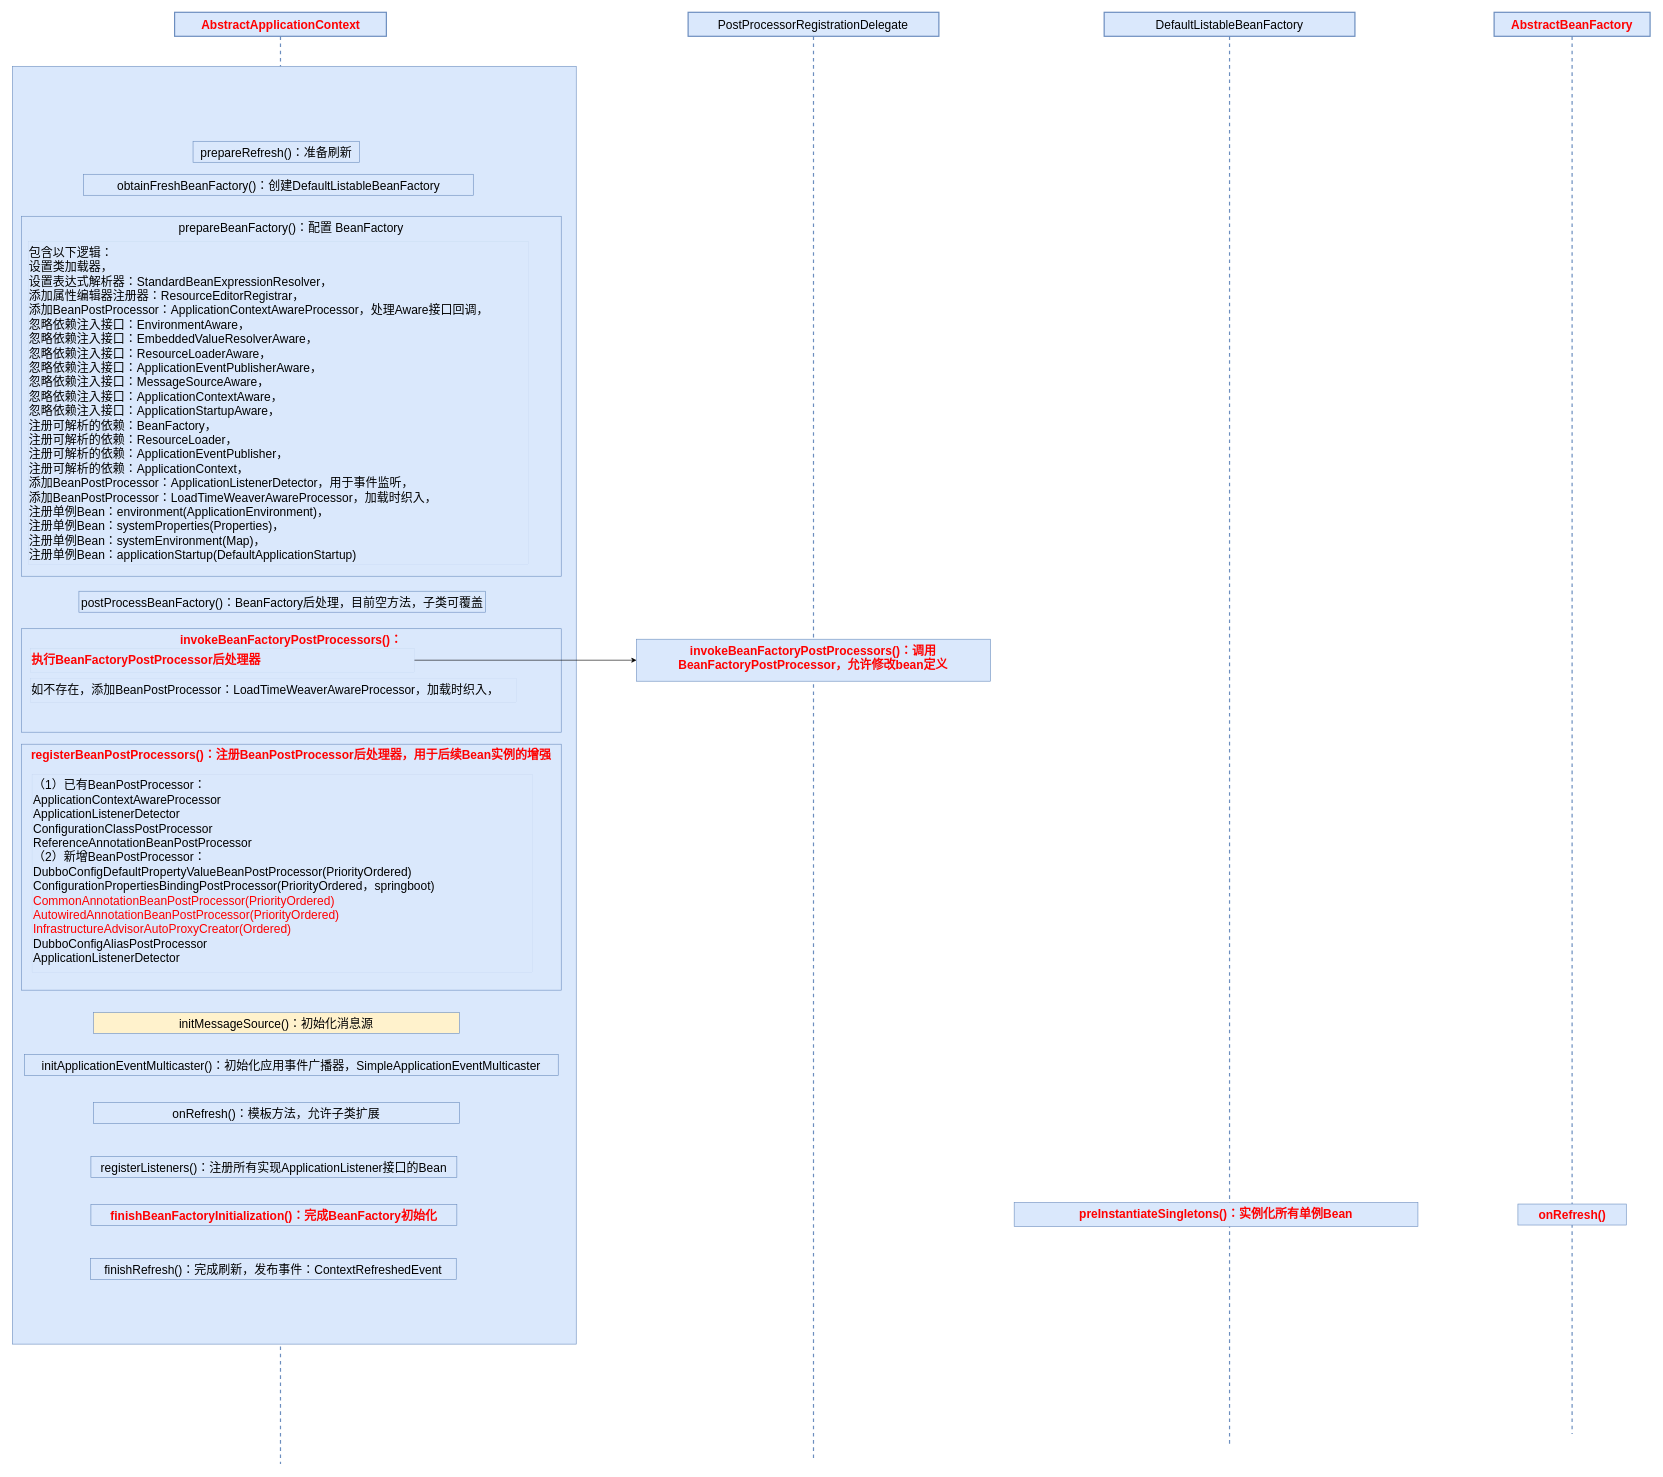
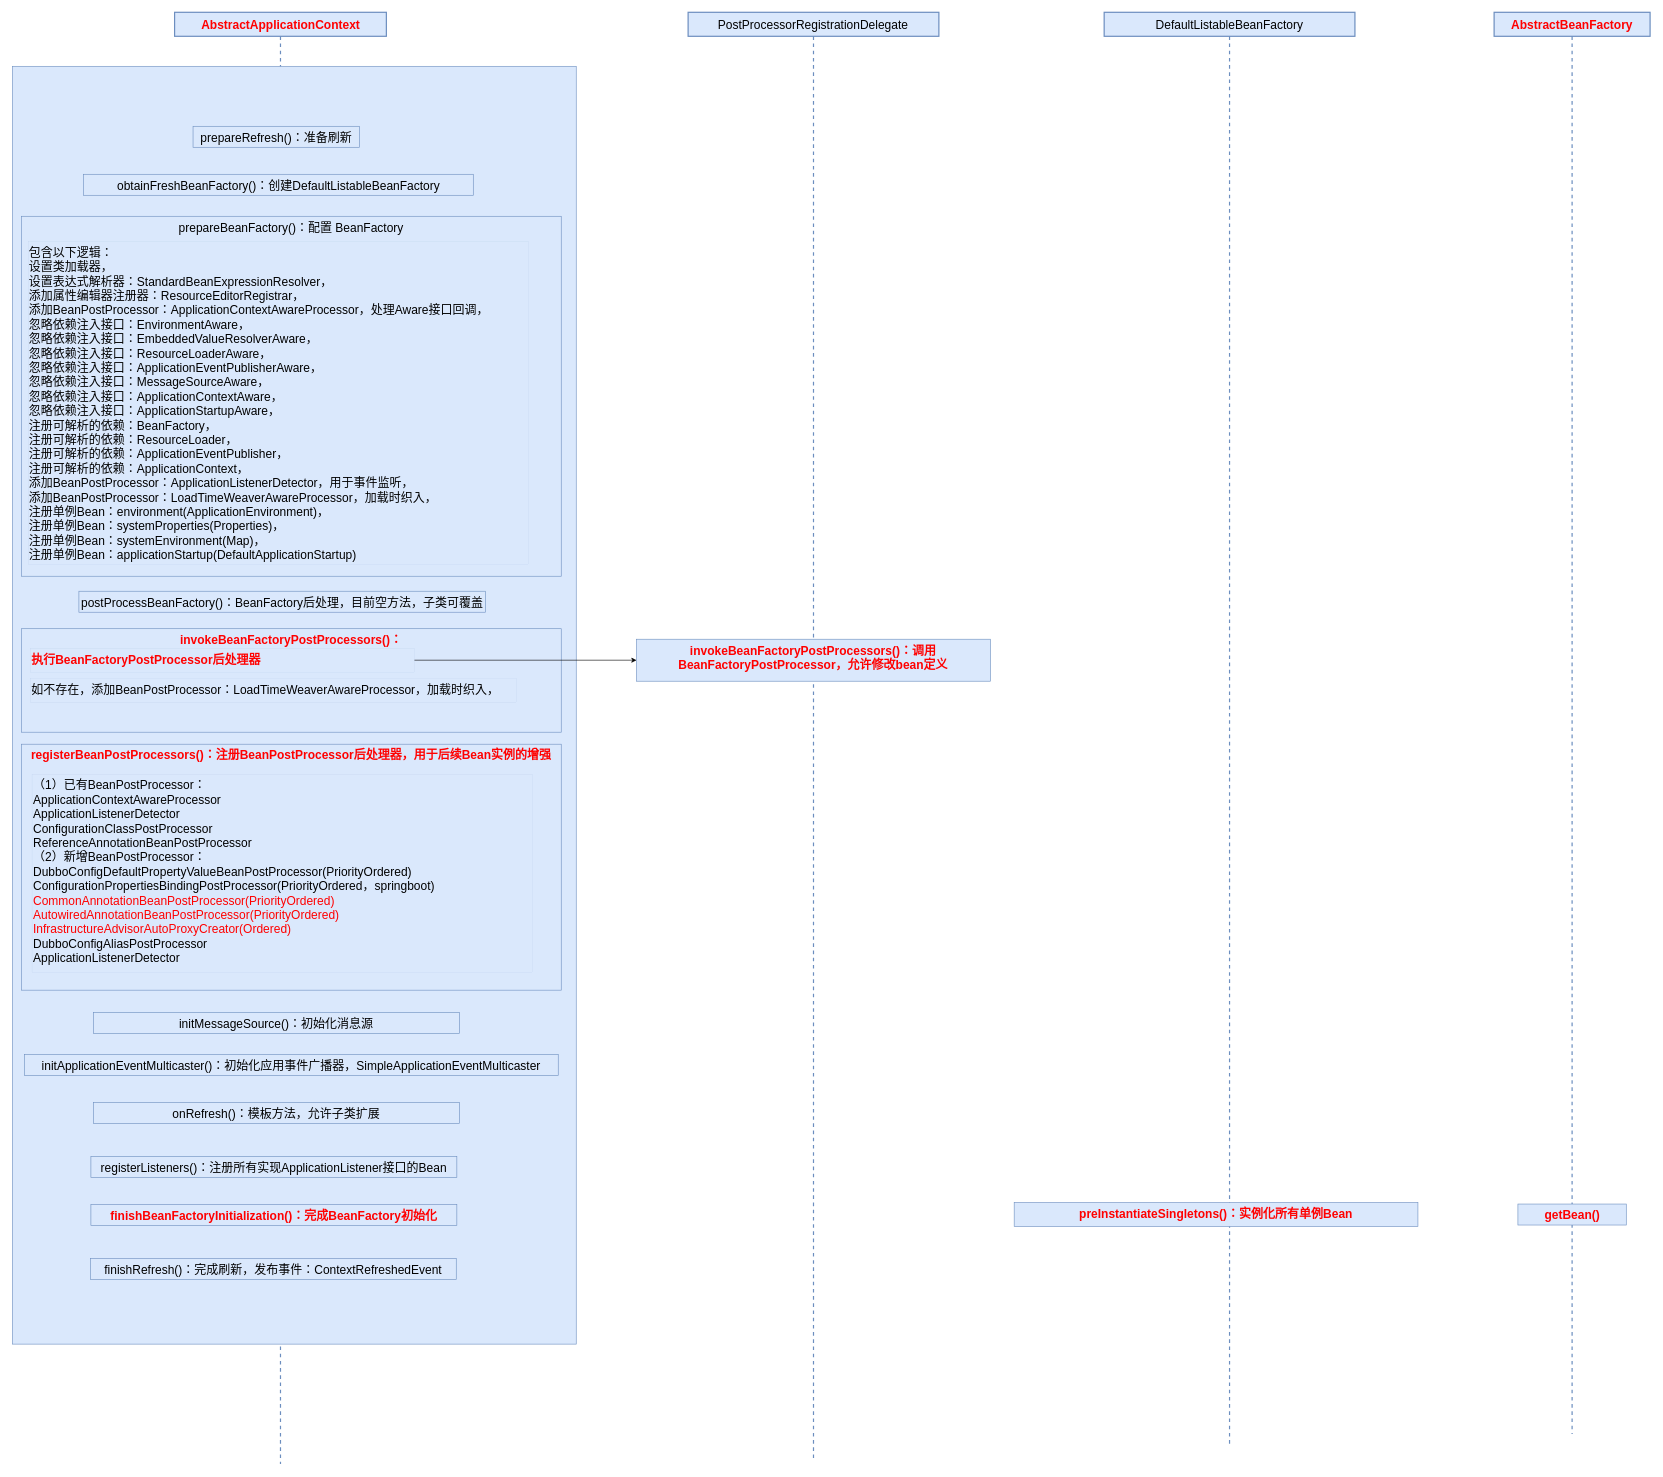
(276, 152) -> (276, 137)
(276, 1023) -> (276, 1023)
(1573, 1215) -> (1573, 1215)
